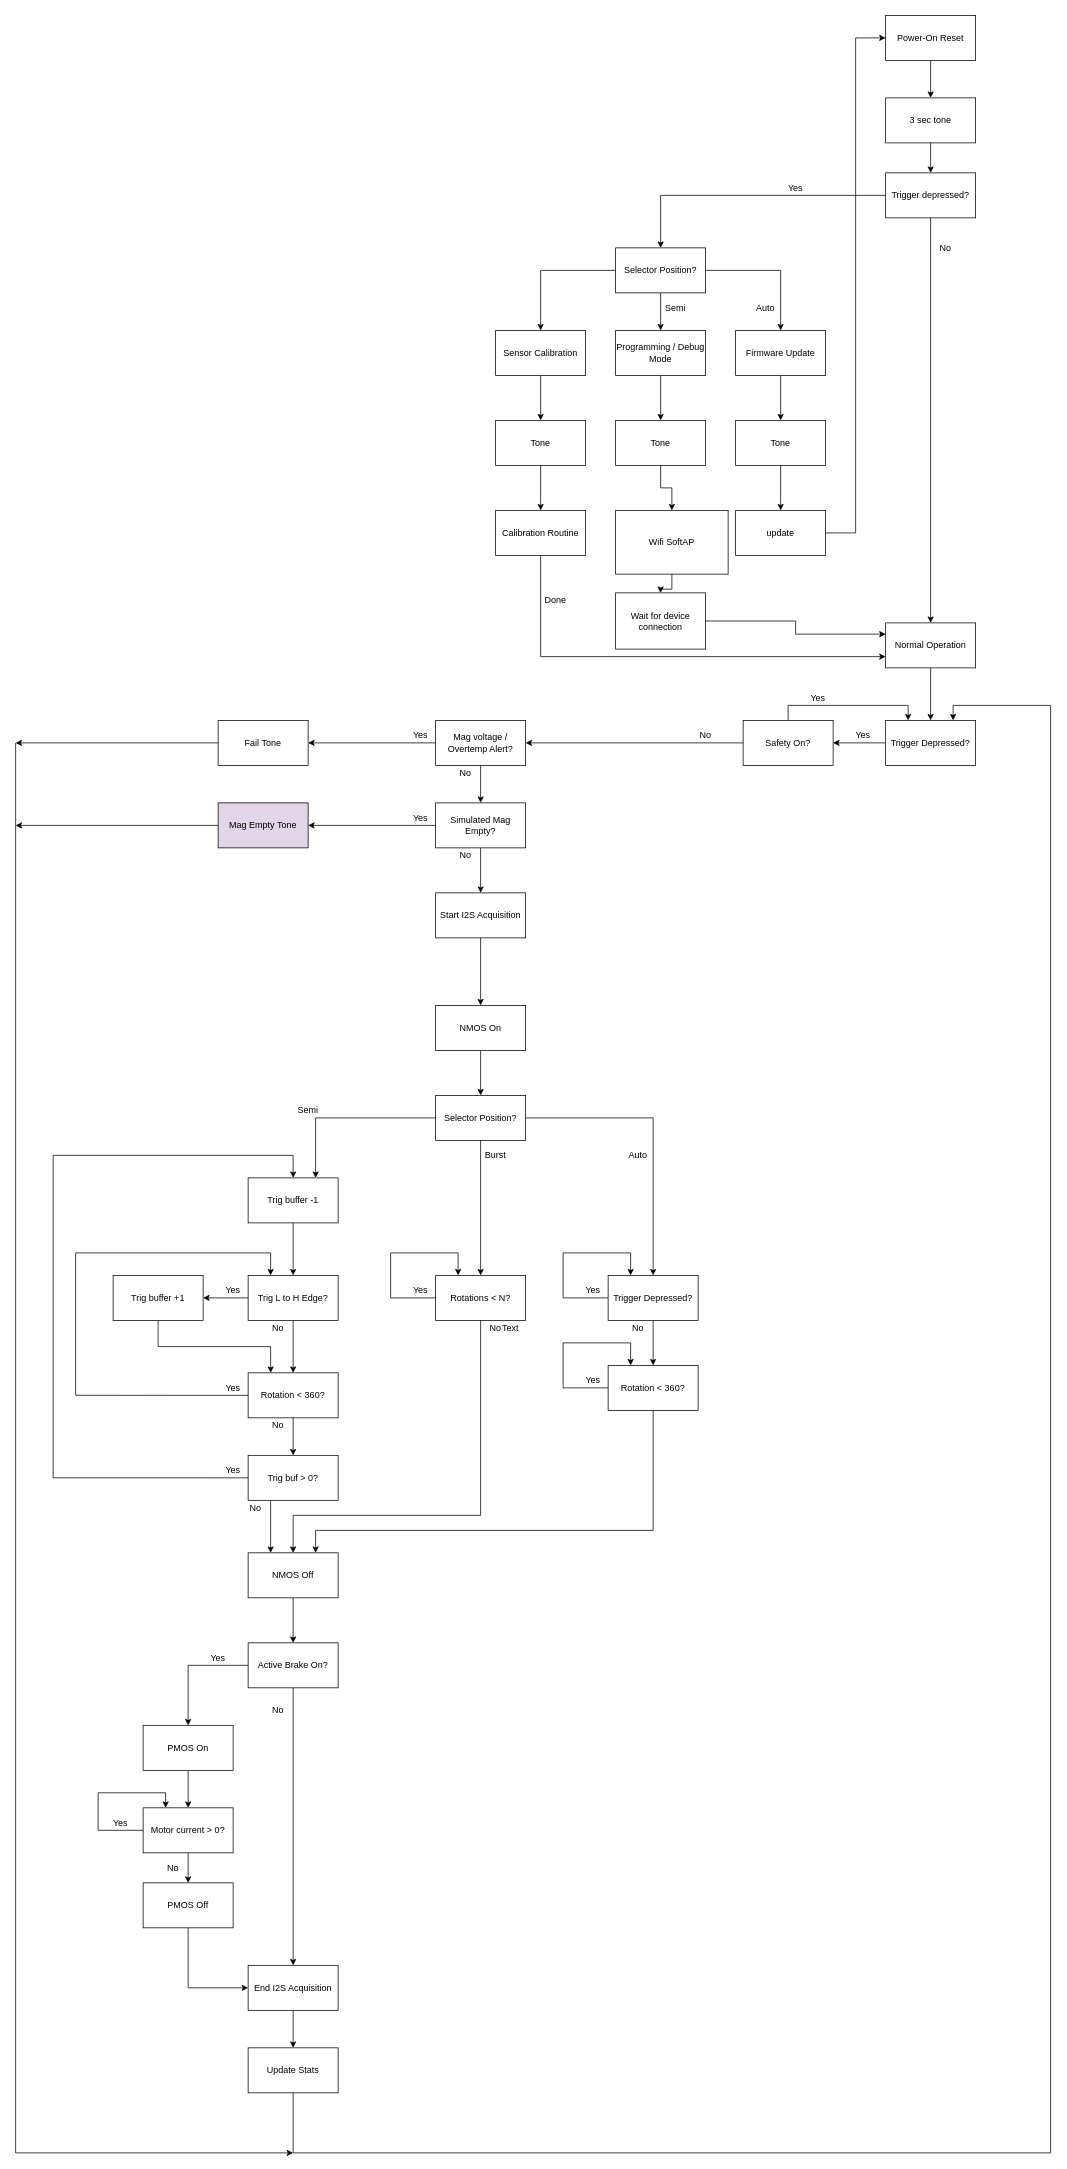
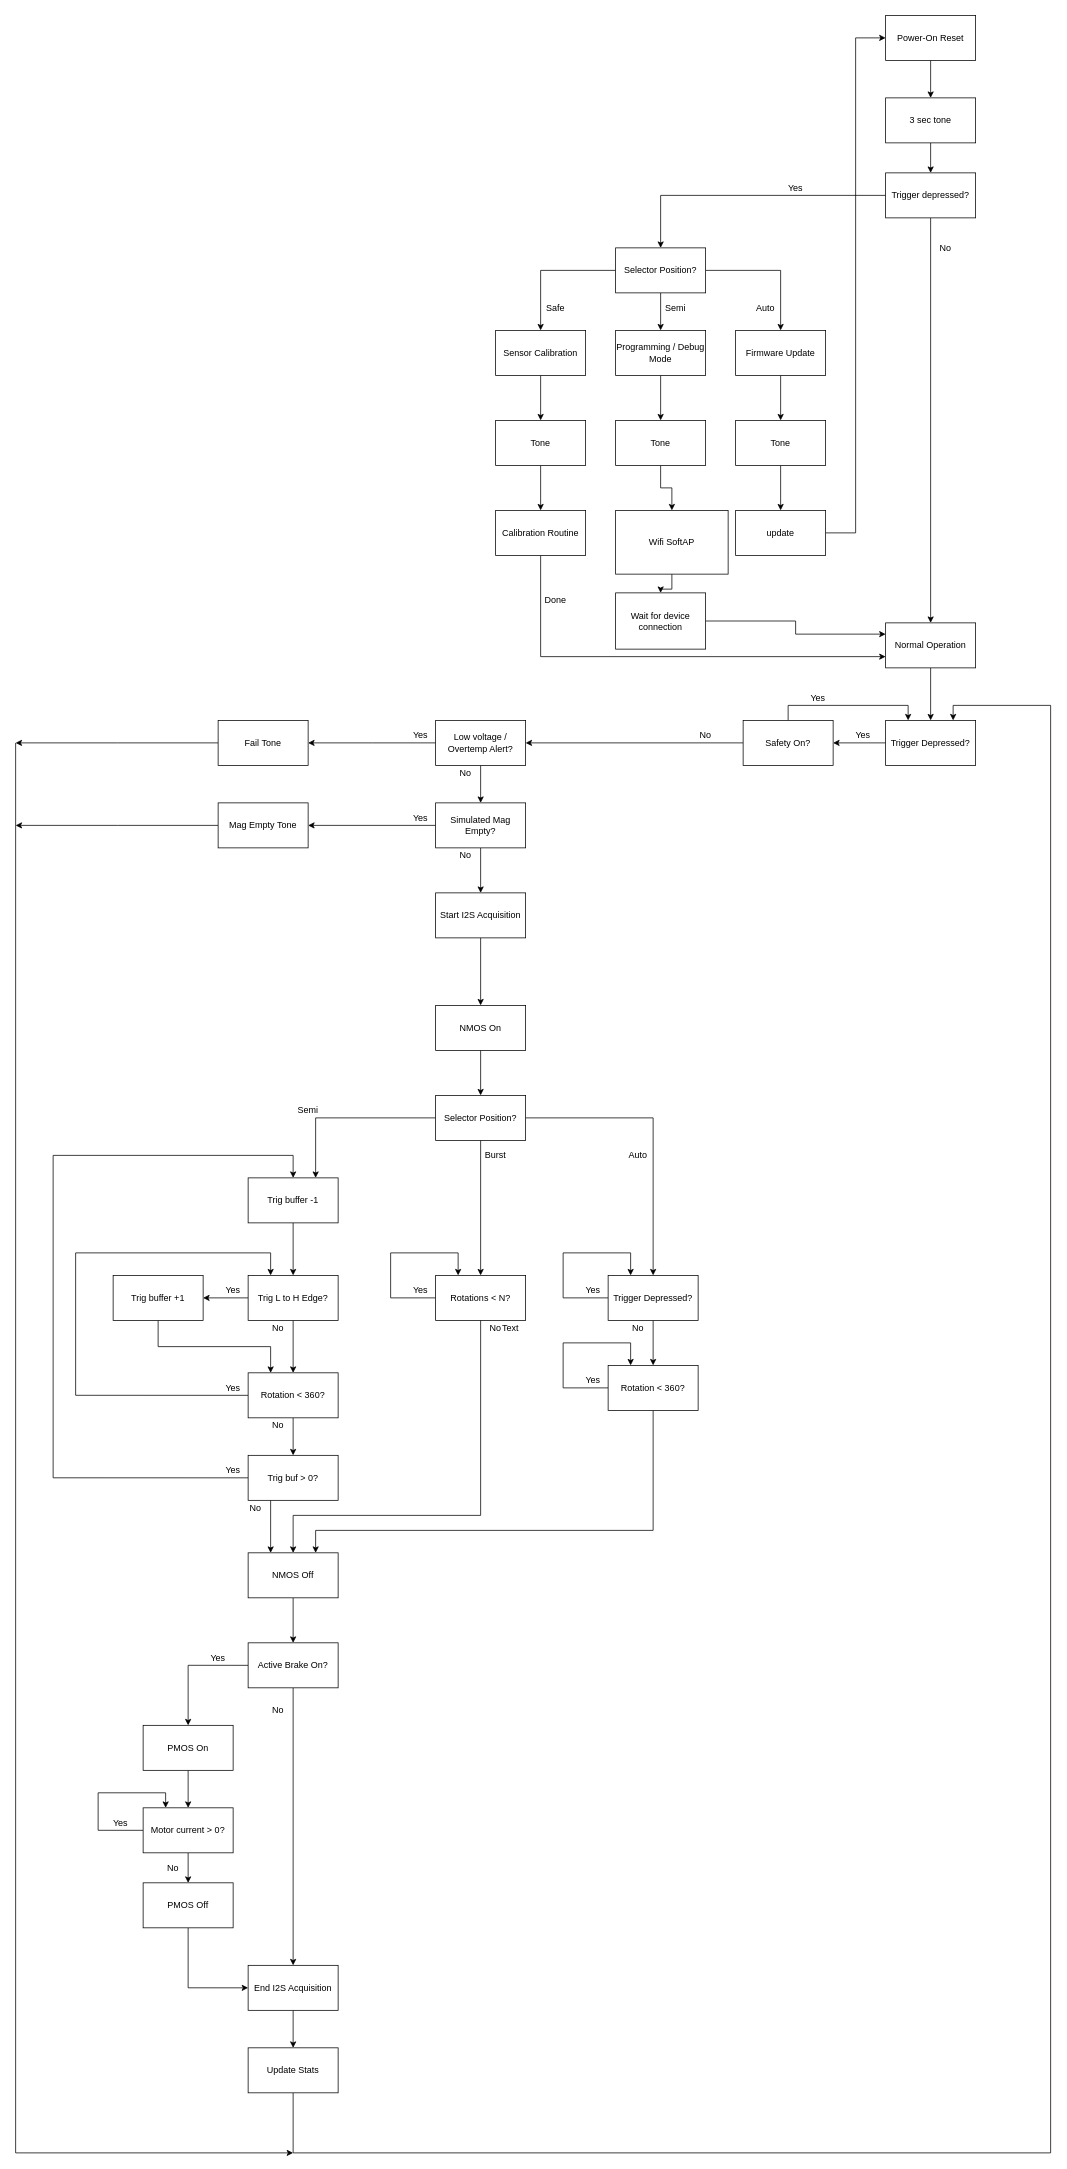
none -> (555, 308)
(480, 743) -> (480, 743)
(263, 825) -> (263, 825)
